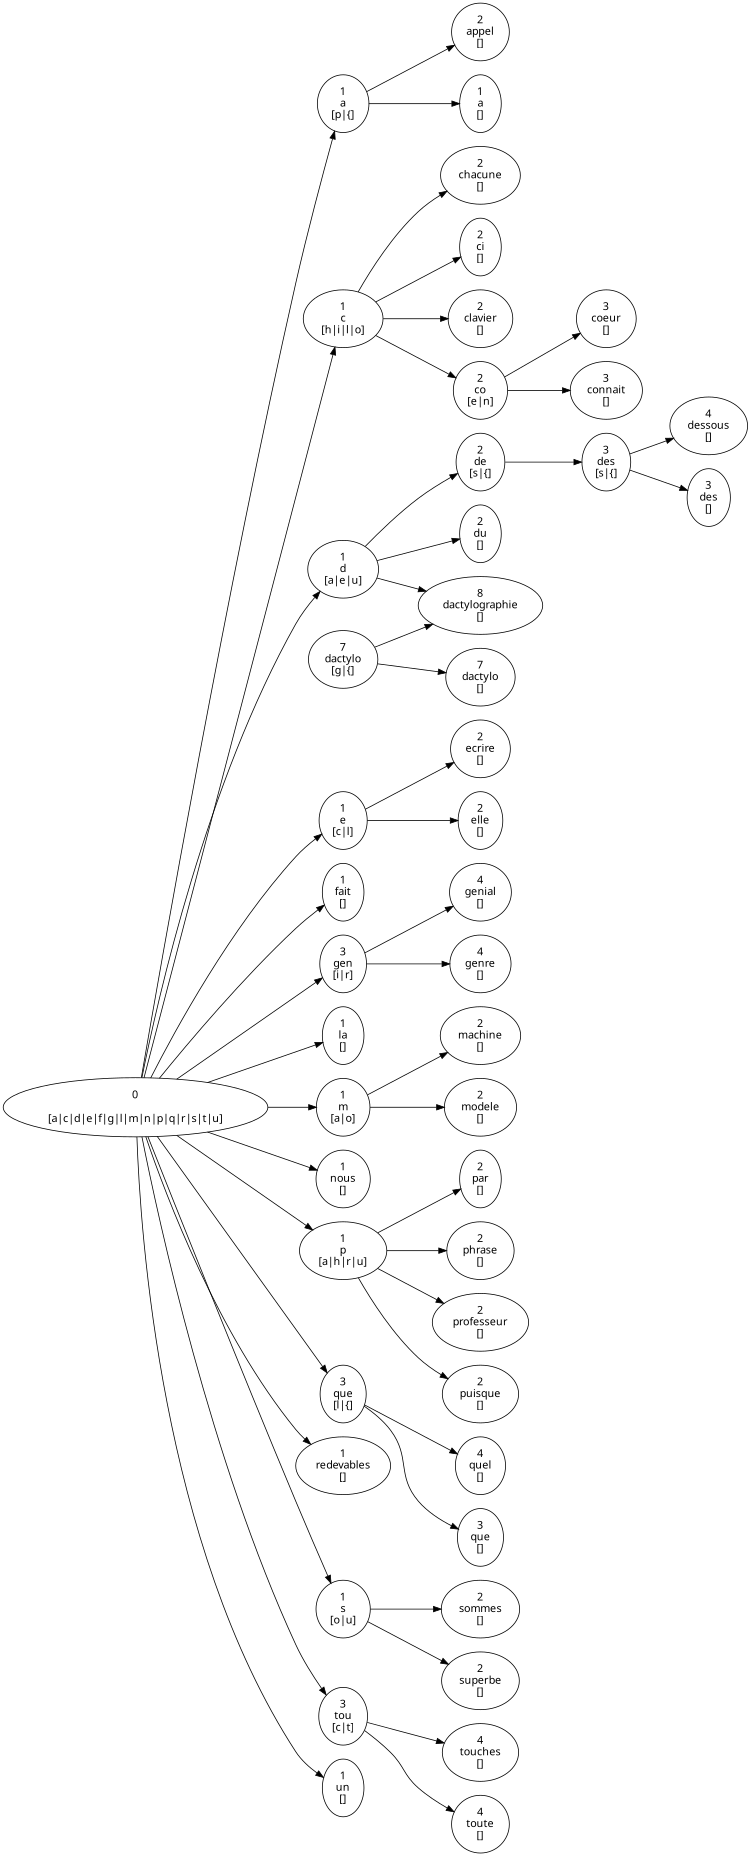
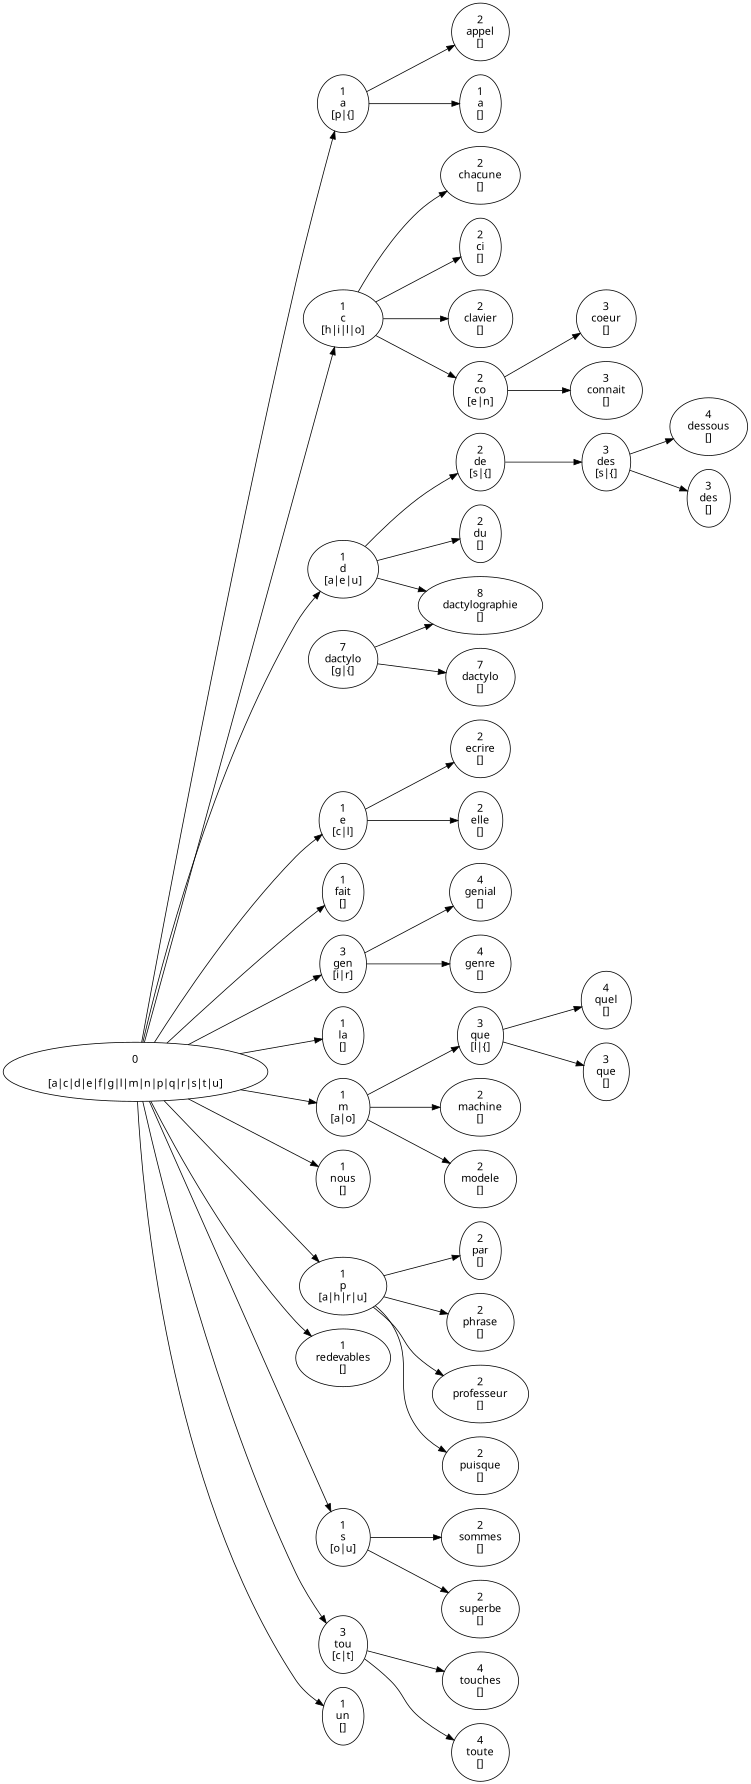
(240, 1252) -> (410, 1072)
